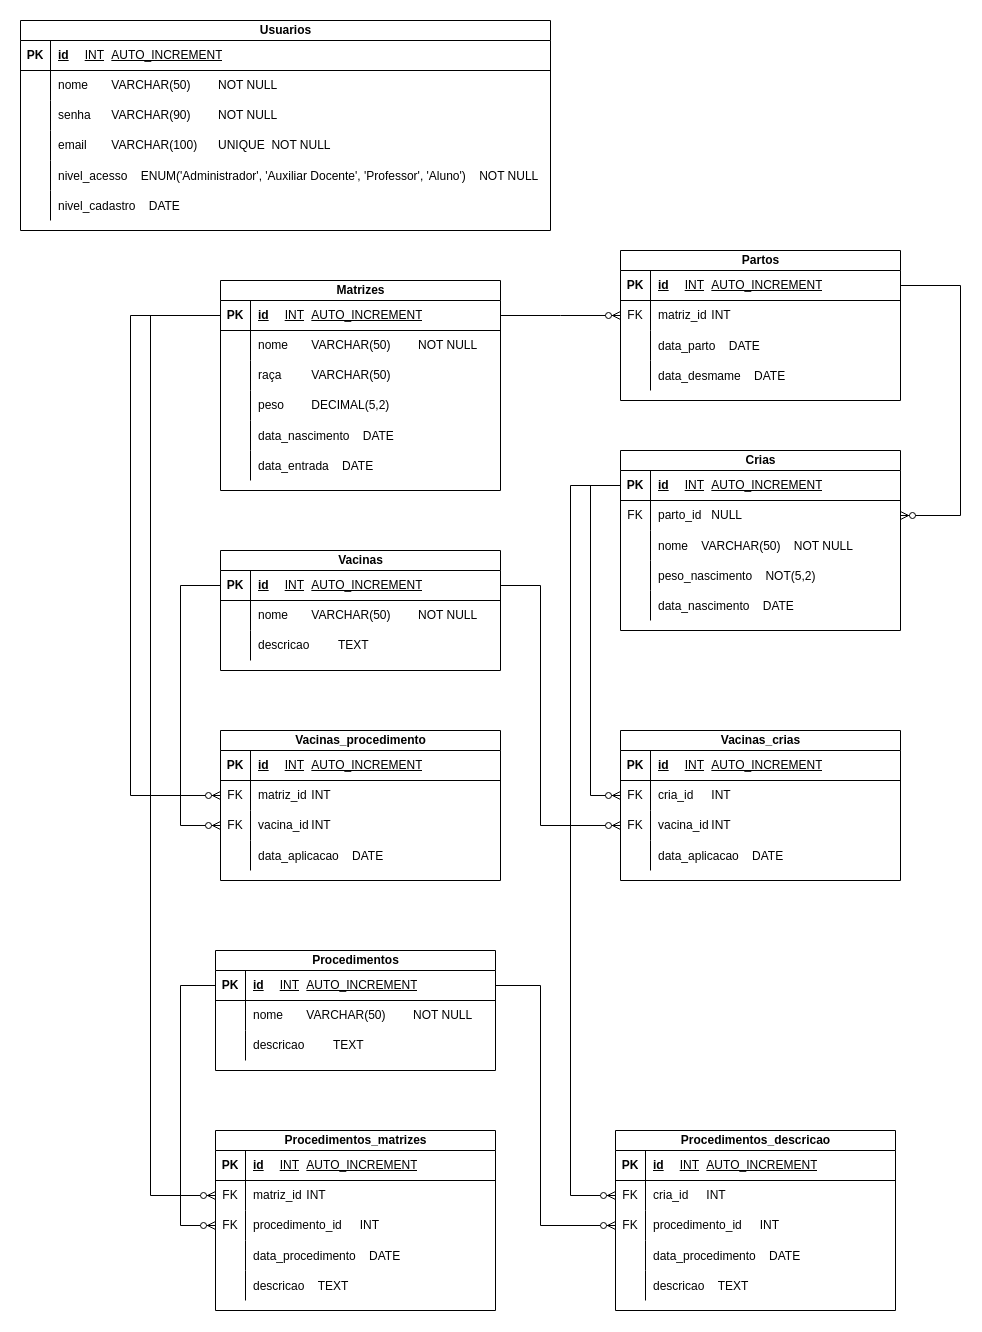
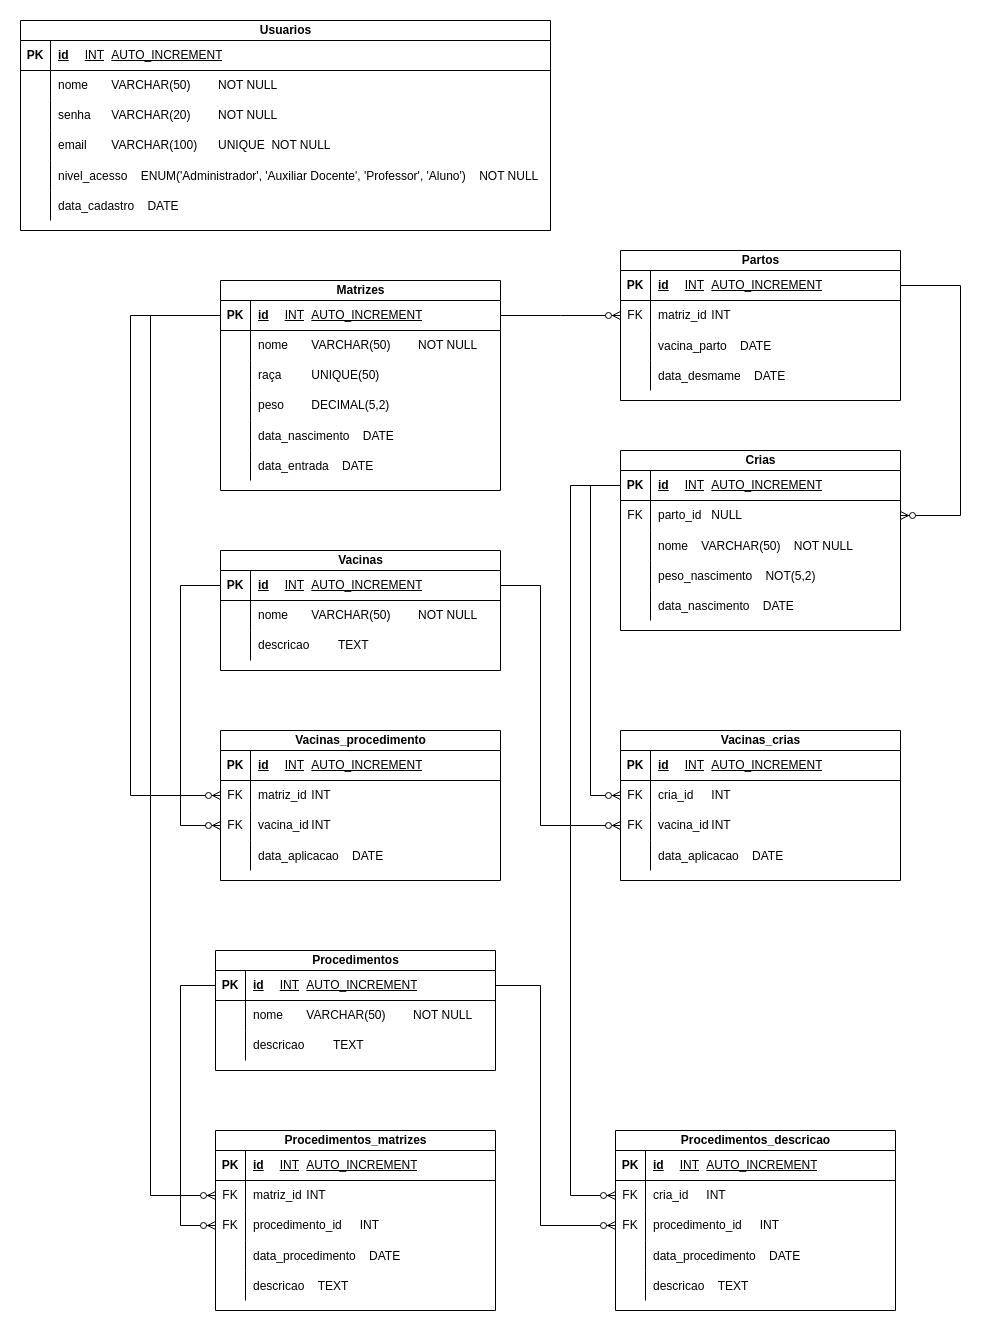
(144, 116) -> (144, 116)
(129, 206) -> (129, 206)
(715, 346) -> (721, 346)
(316, 376) -> (312, 376)
